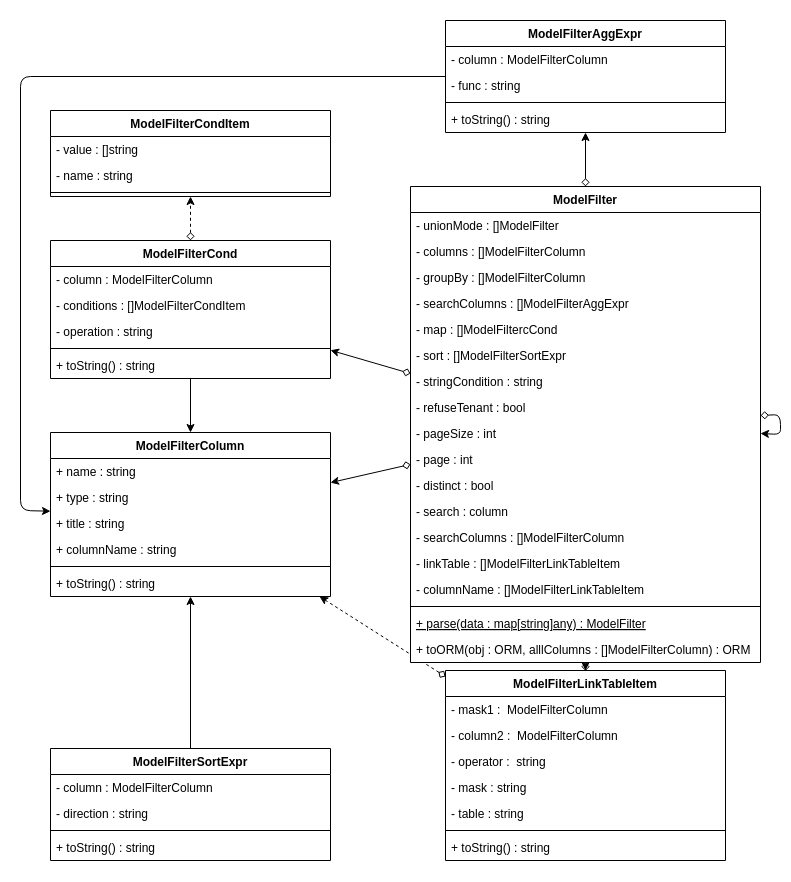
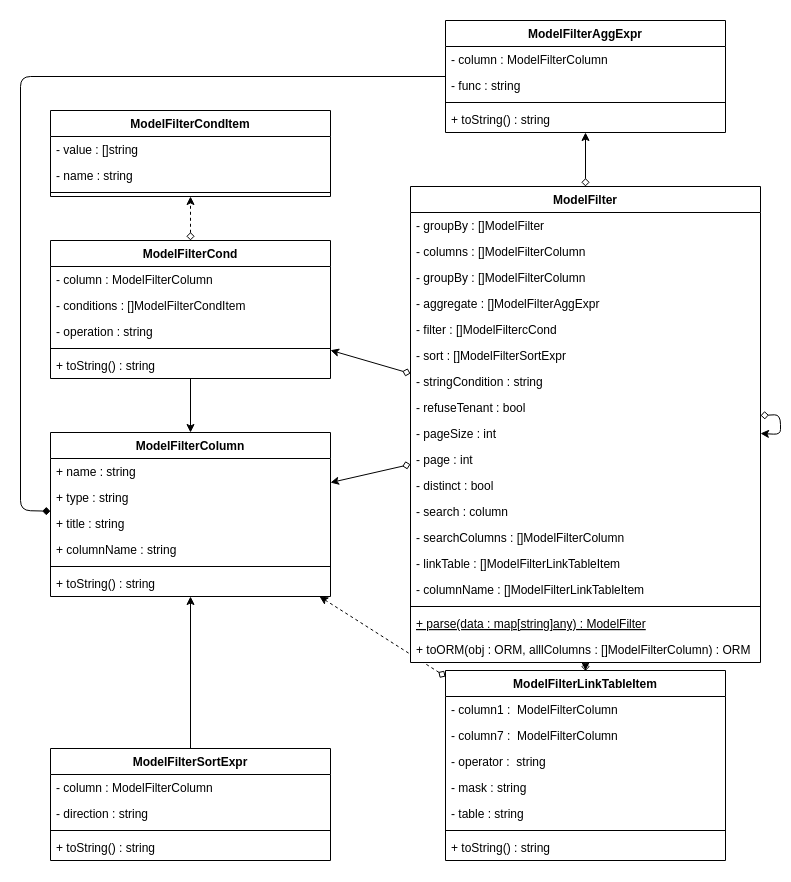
(494, 226) -> (489, 226)
(533, 304) -> (521, 304)
(496, 330) -> (503, 330)
(42, 511) -> (41, 511)
(533, 710) -> (538, 710)
(538, 736) -> (538, 736)
